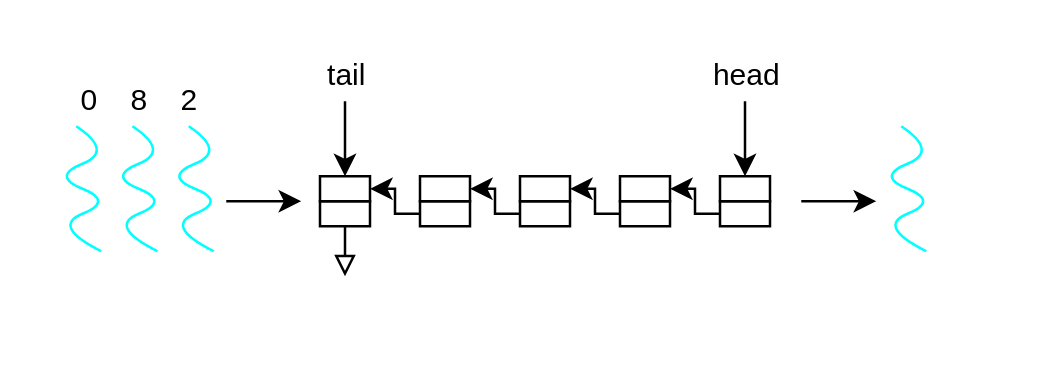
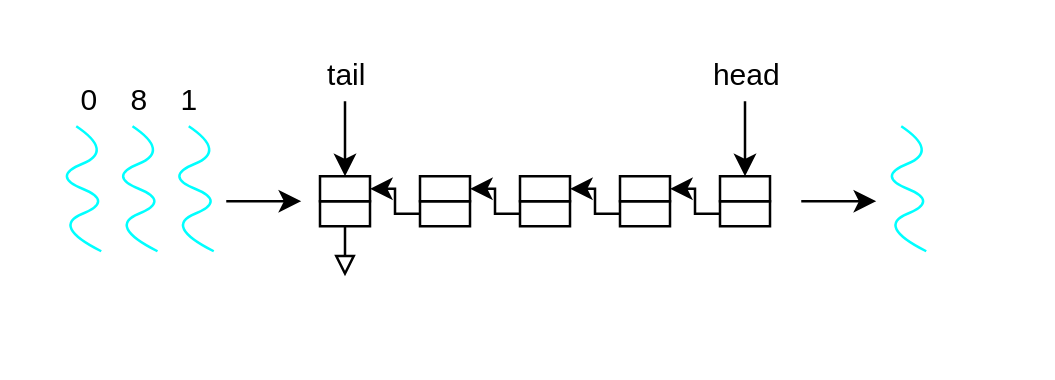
(190, 101) -> (190, 101)
